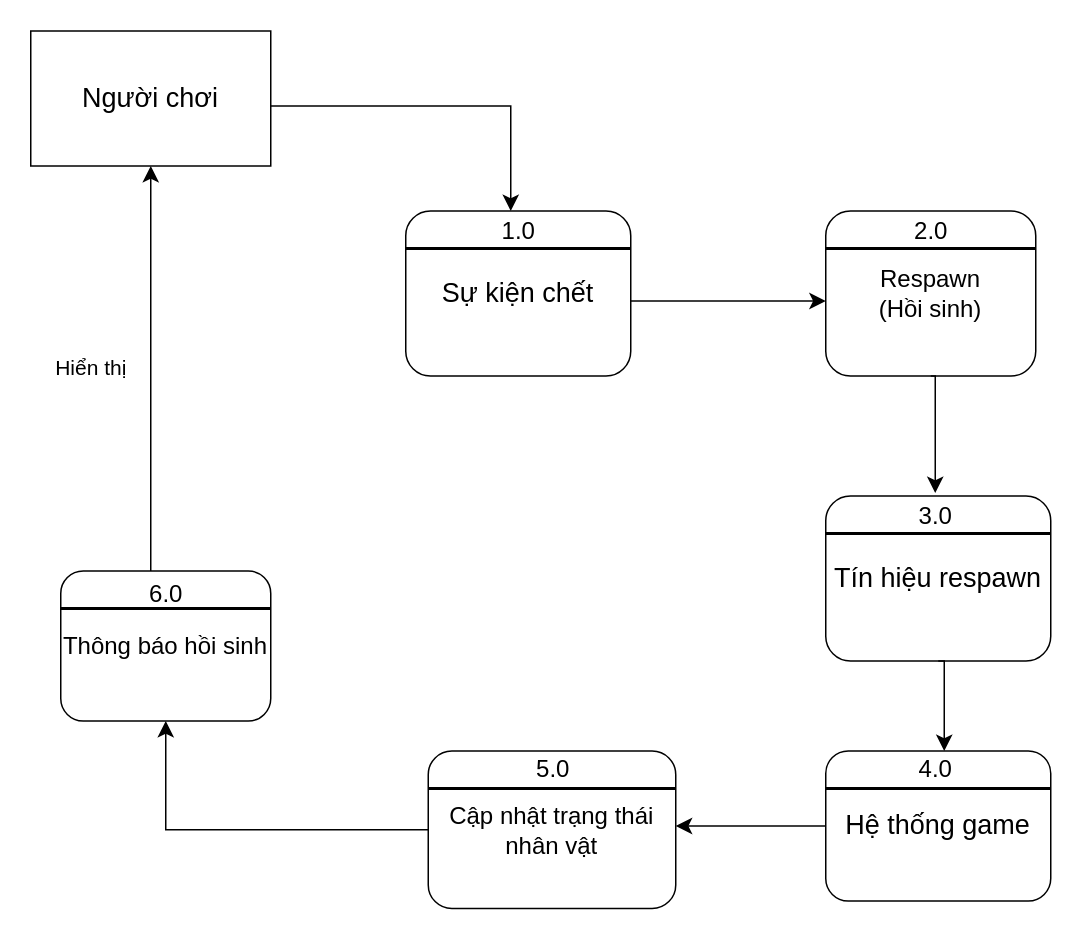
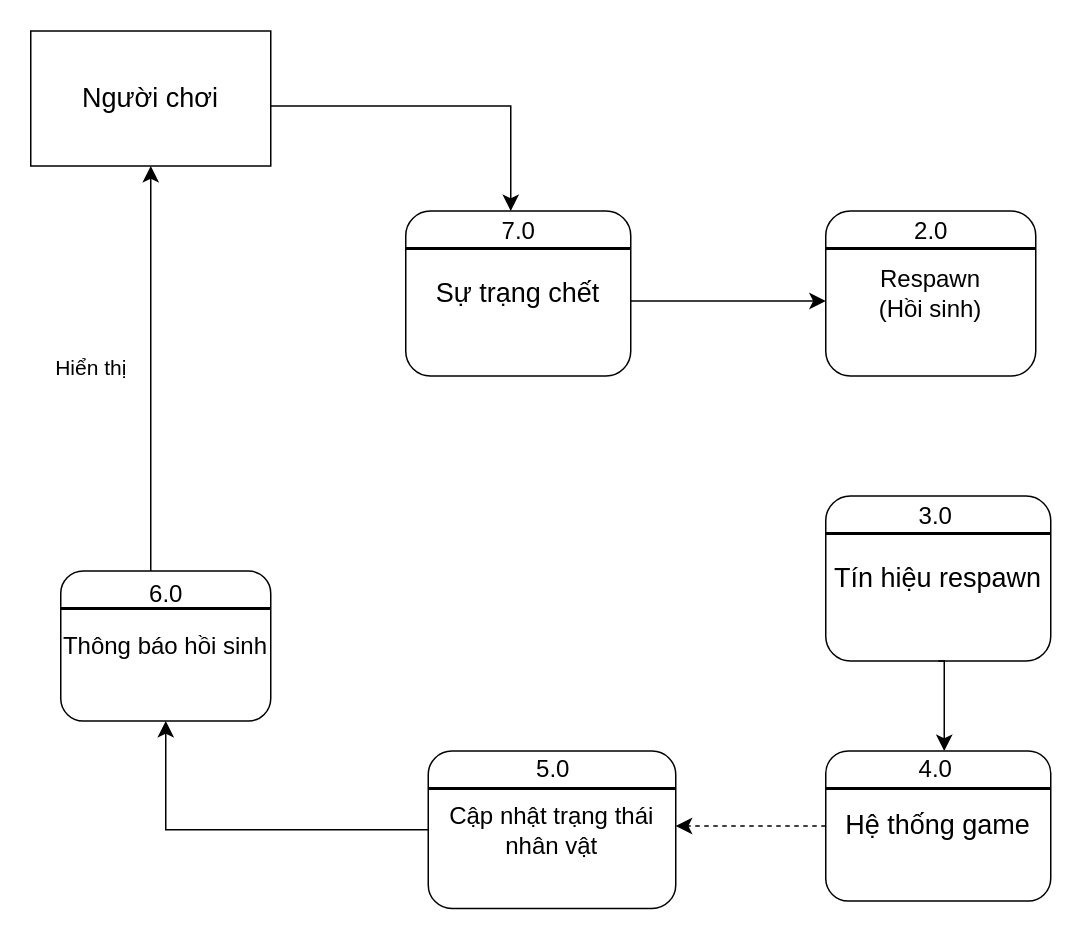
(519, 230) -> (519, 230)
(518, 293) -> (518, 293)
(935, 427) -> none
(756, 826) -> (756, 826)
